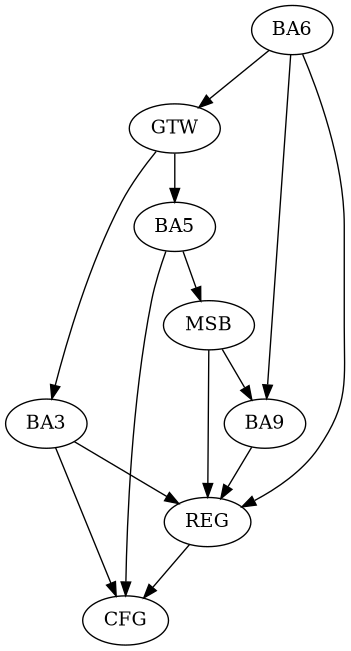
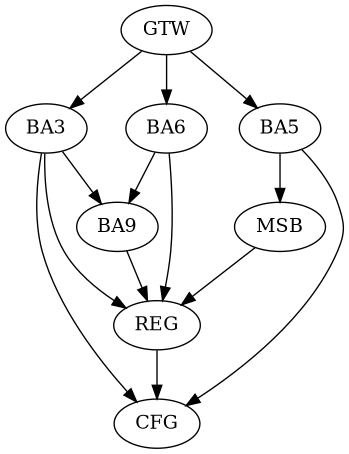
(239, 75) -> (167, 73)
(233, 368) -> (78, 172)
